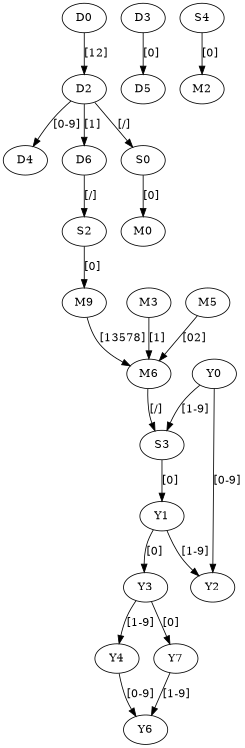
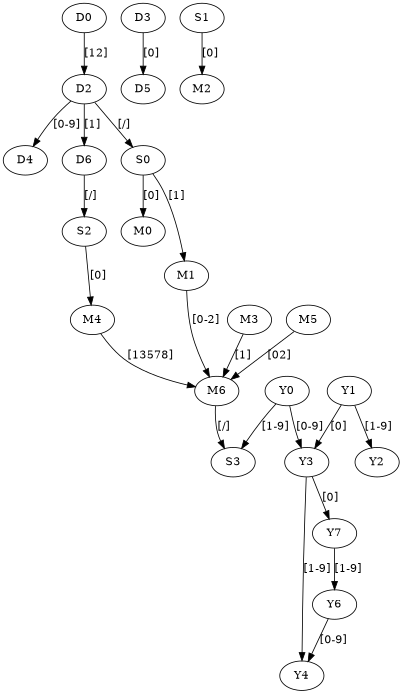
(202, 18) -> (202, 18)
none -> (187, 276)
(84, 303) -> (92, 320)
(162, 477) -> none
(214, 477) -> (294, 423)
(124, 692) -> (320, 636)
